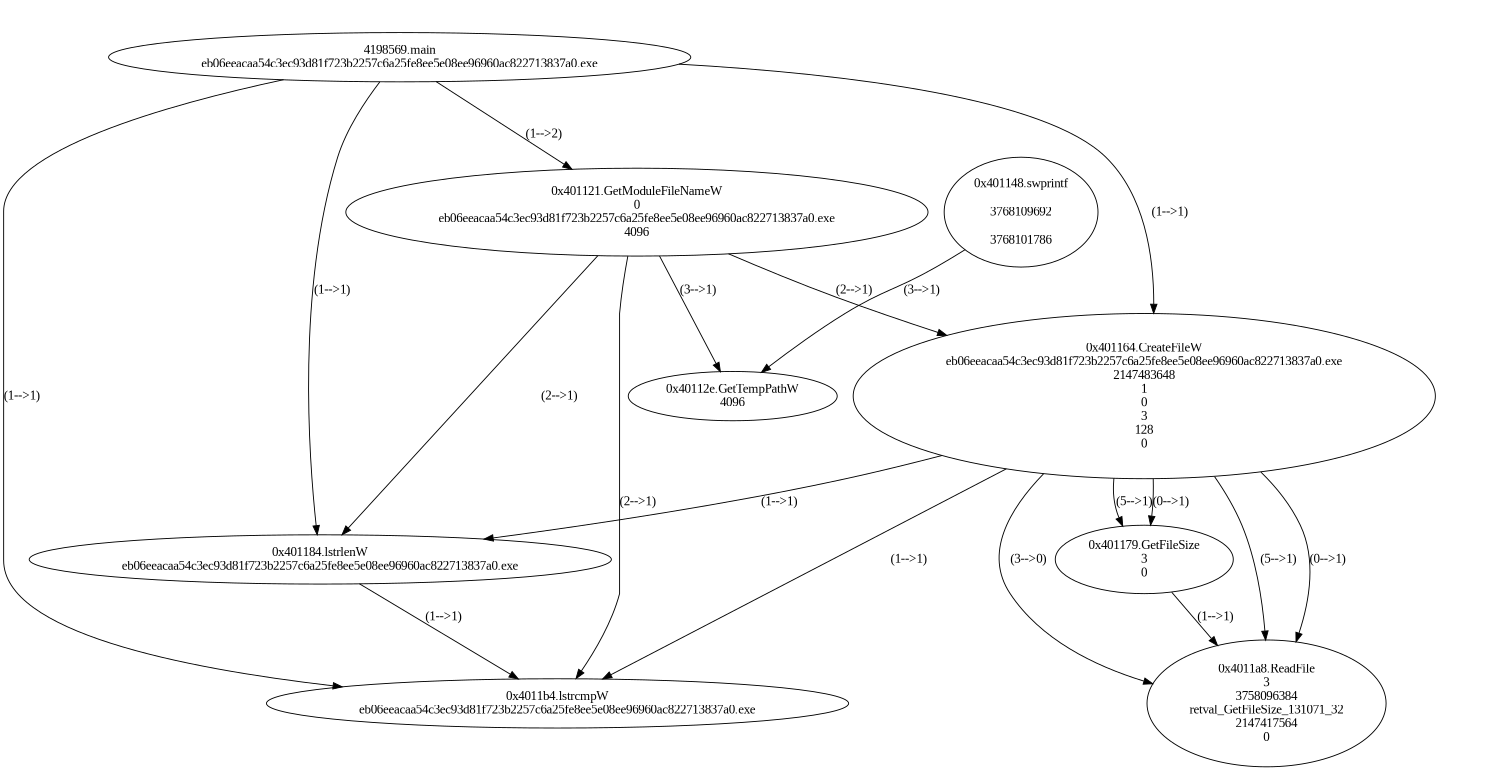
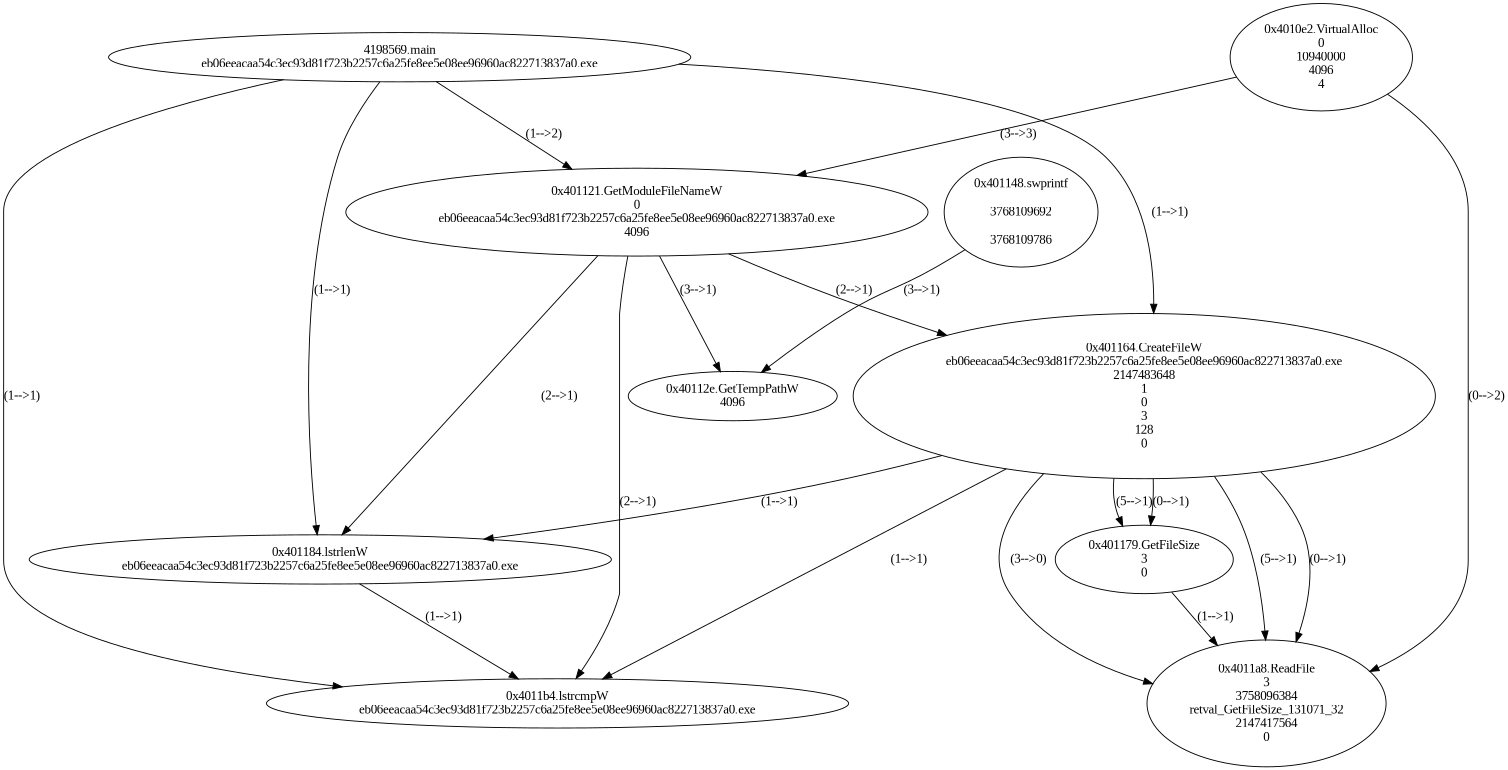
none -> (1321, 57)
(1021, 212) -> (1021, 212)
